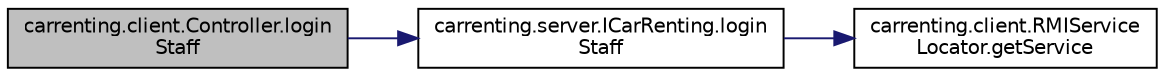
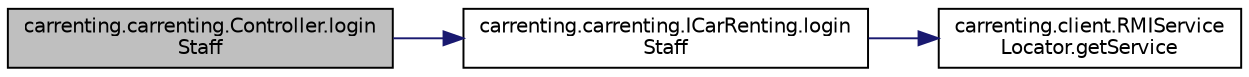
(178, 38) -> (200, 38)
(601, 38) -> (666, 38)
